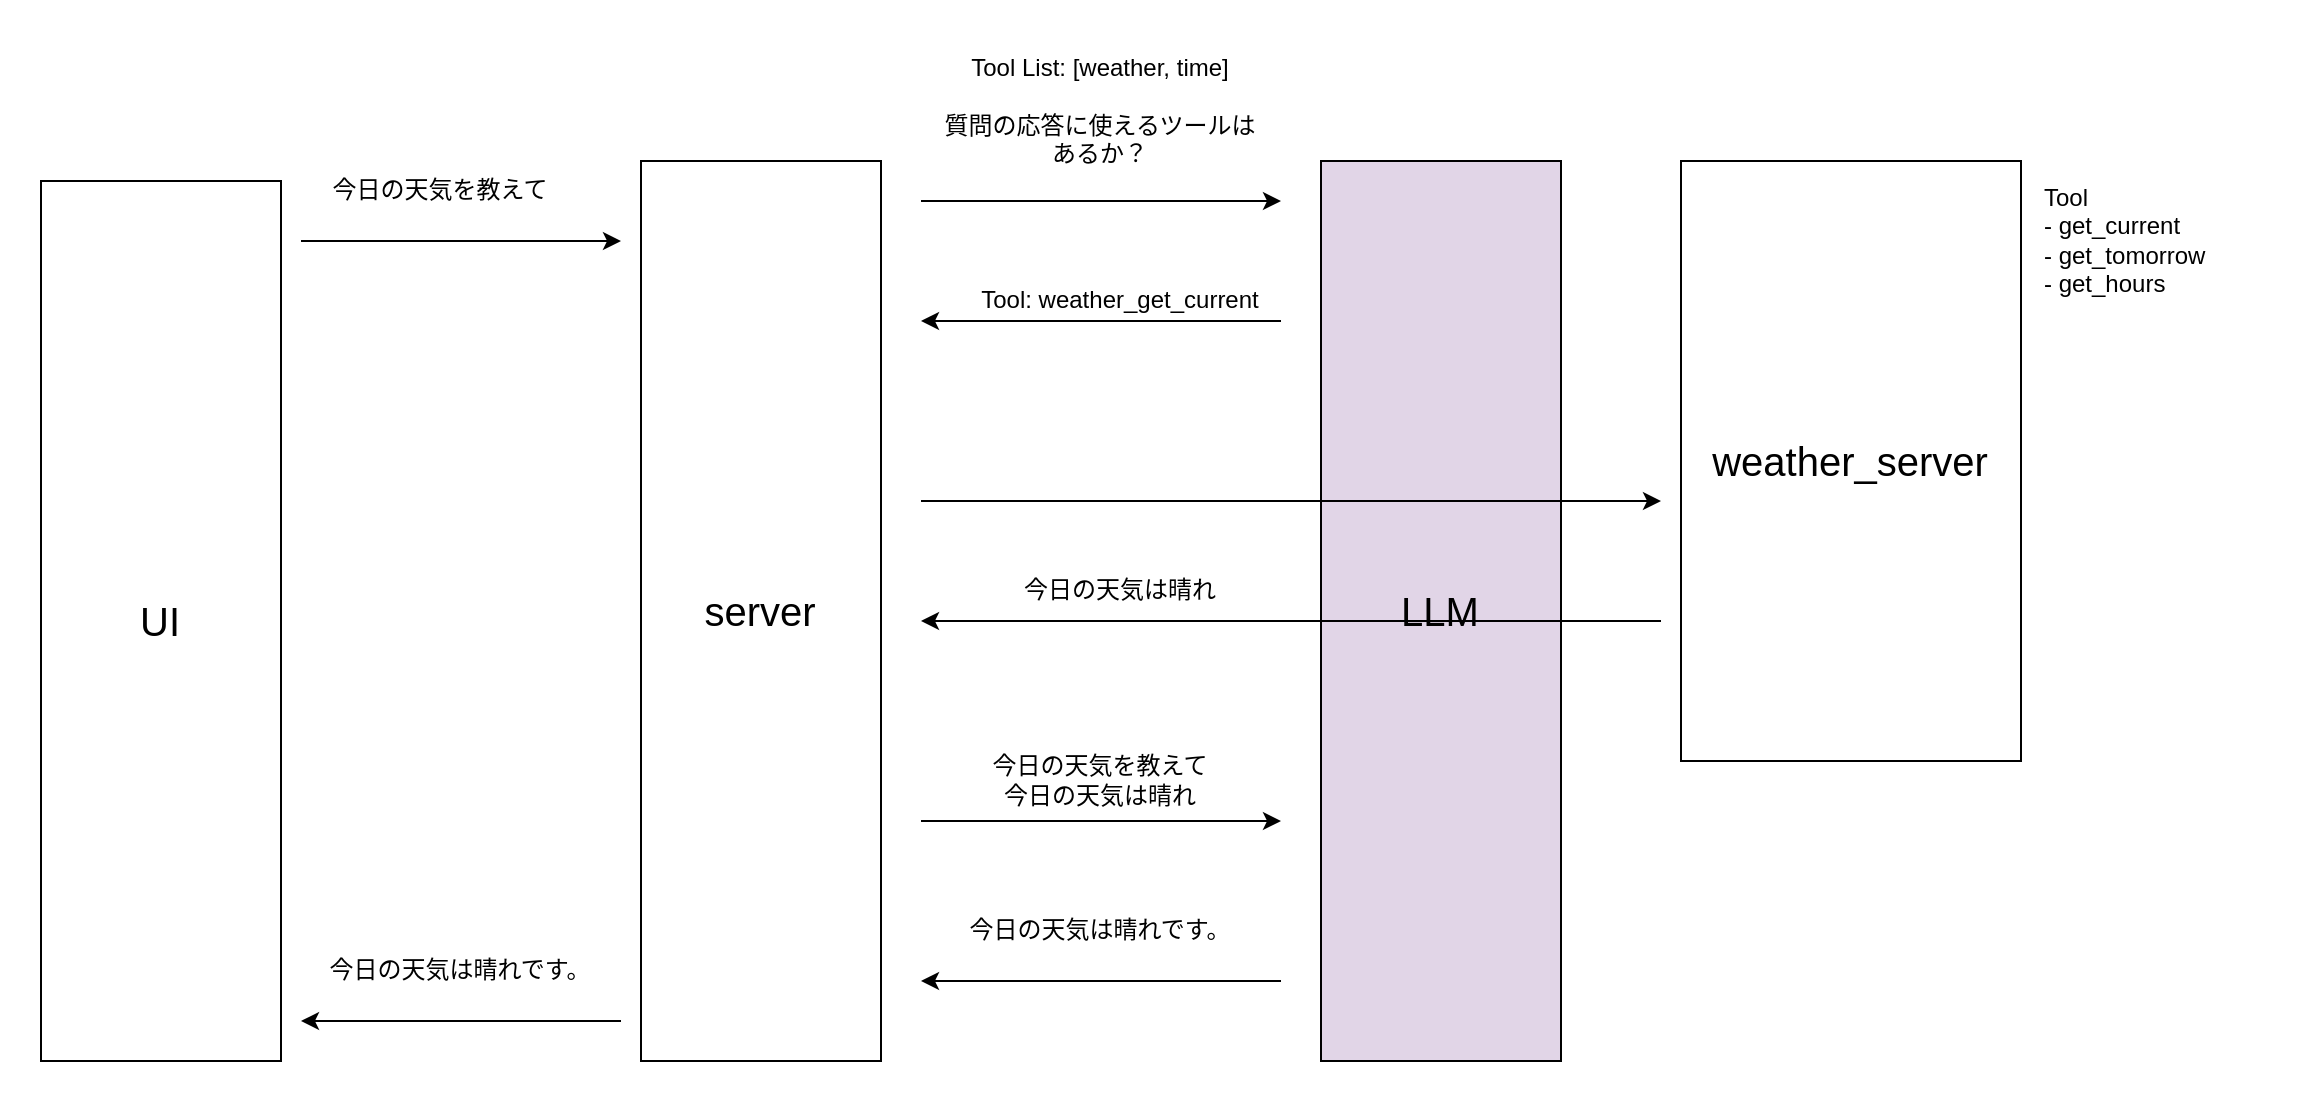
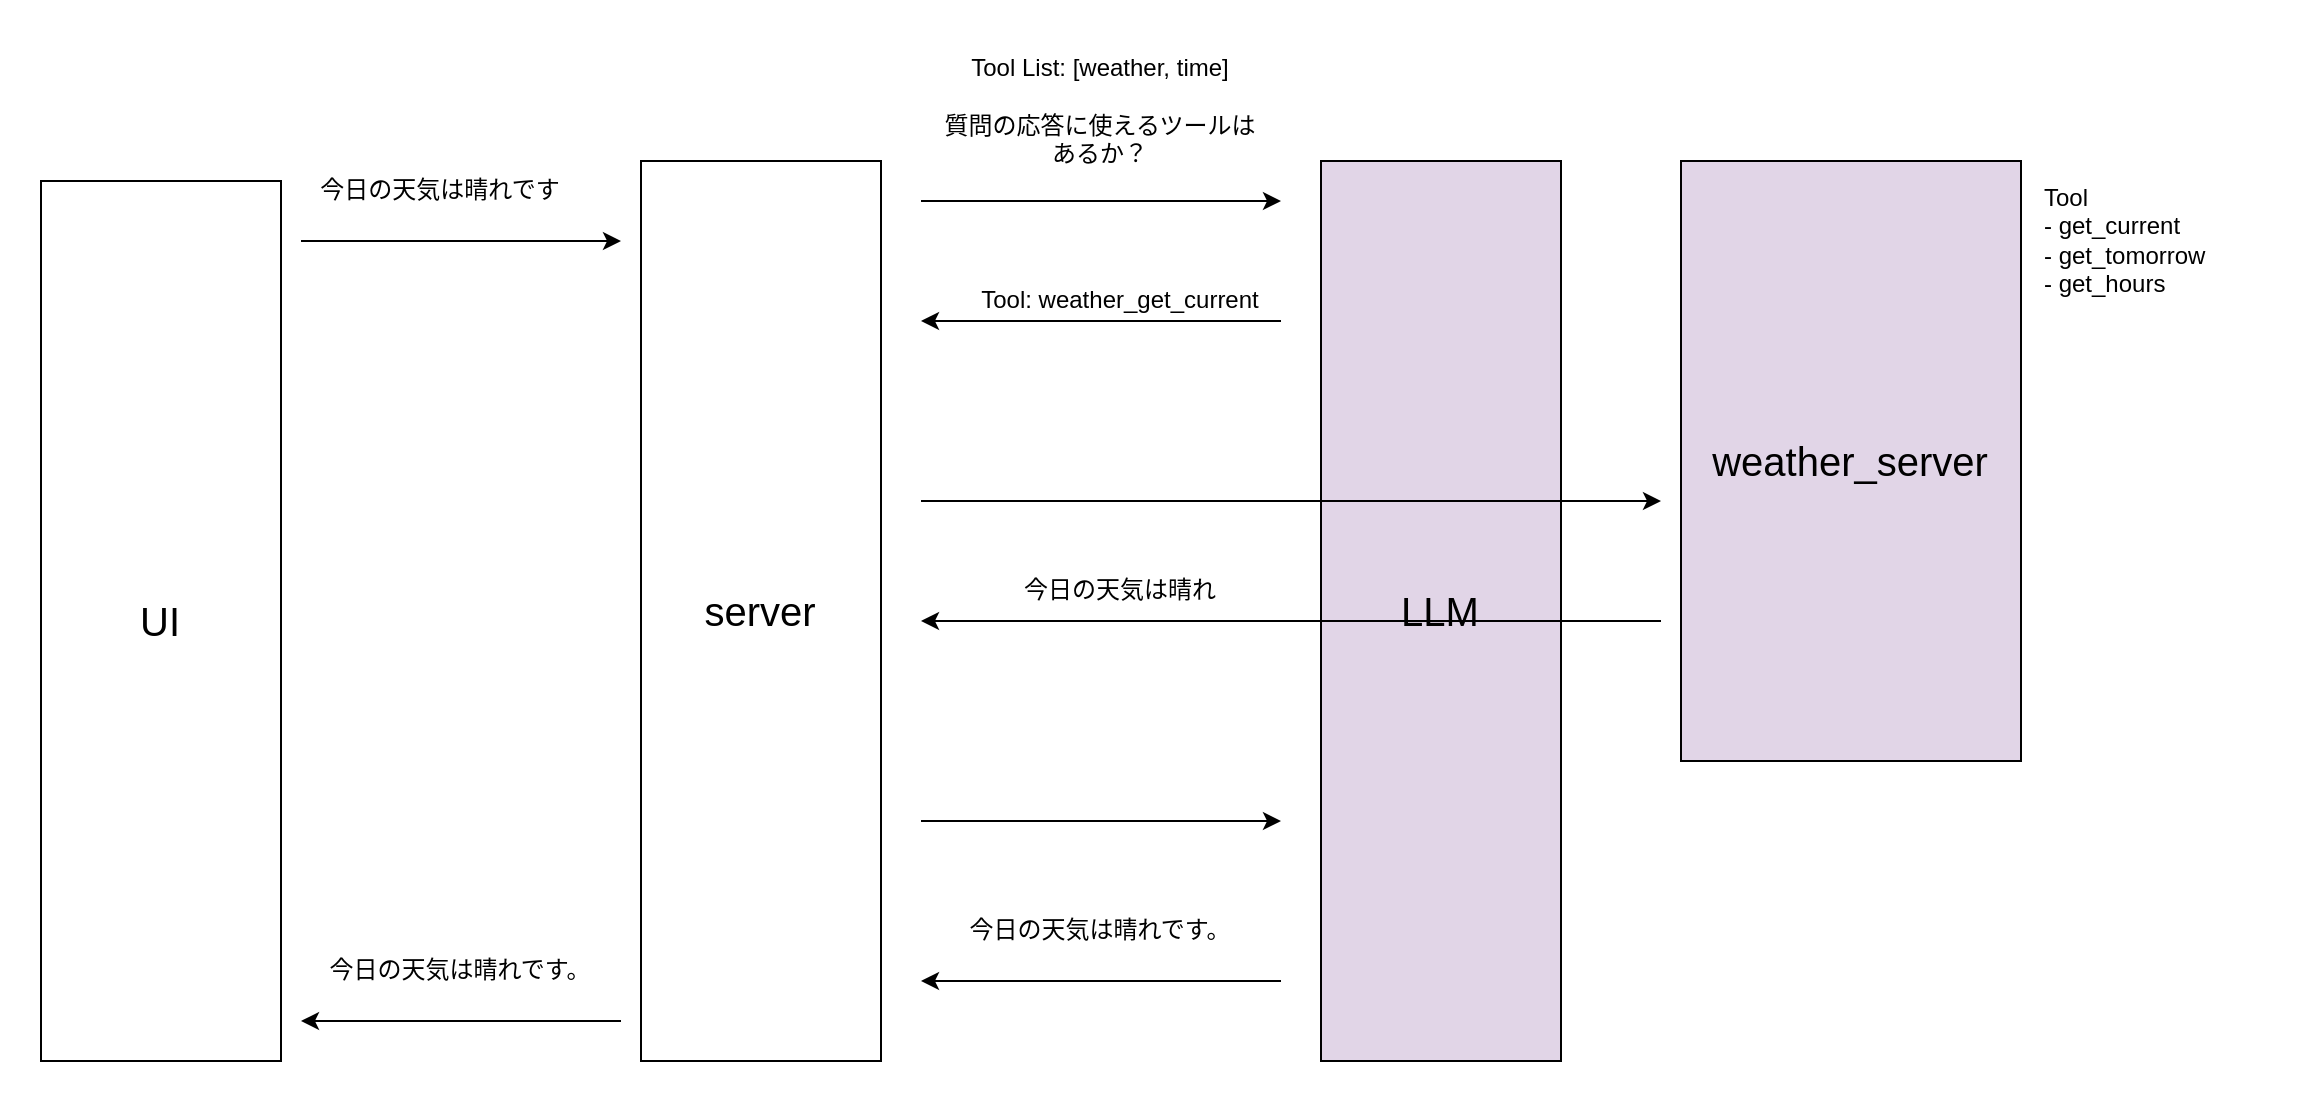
(441, 191) -> (441, 191)
(1851, 461) -> (1851, 461)
(1101, 781) -> none
